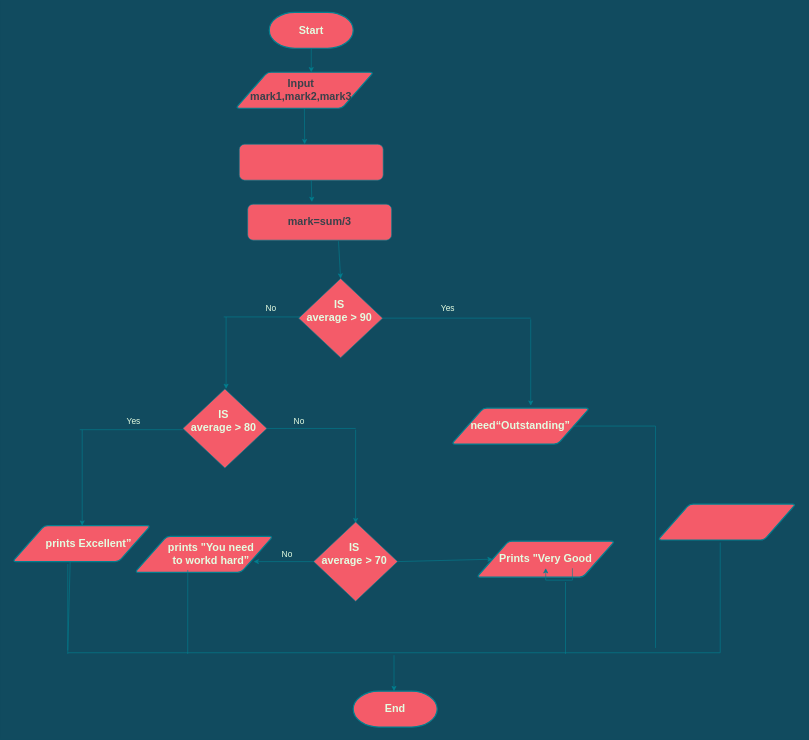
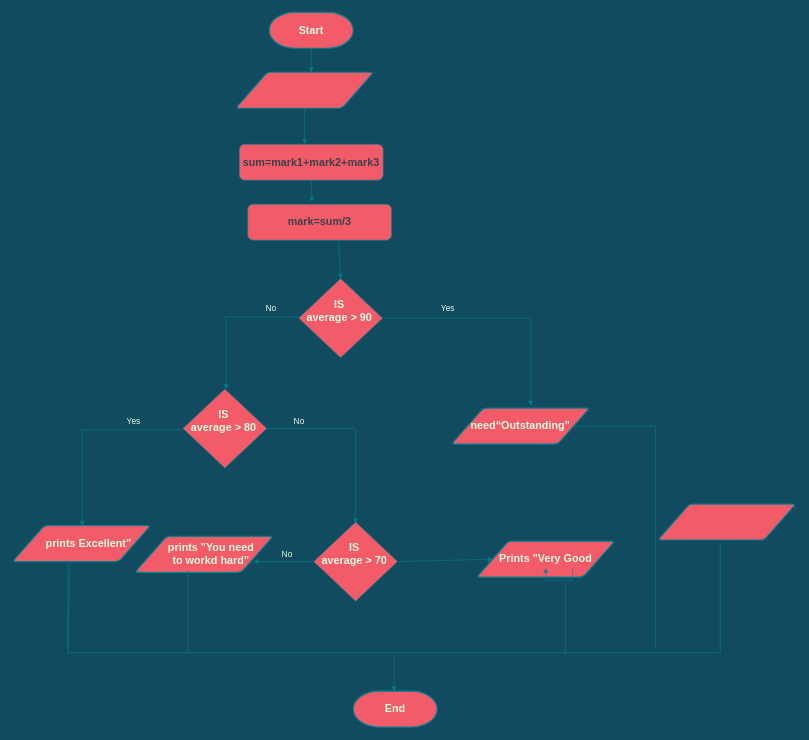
(301, 90) -> none
none -> (311, 162)
